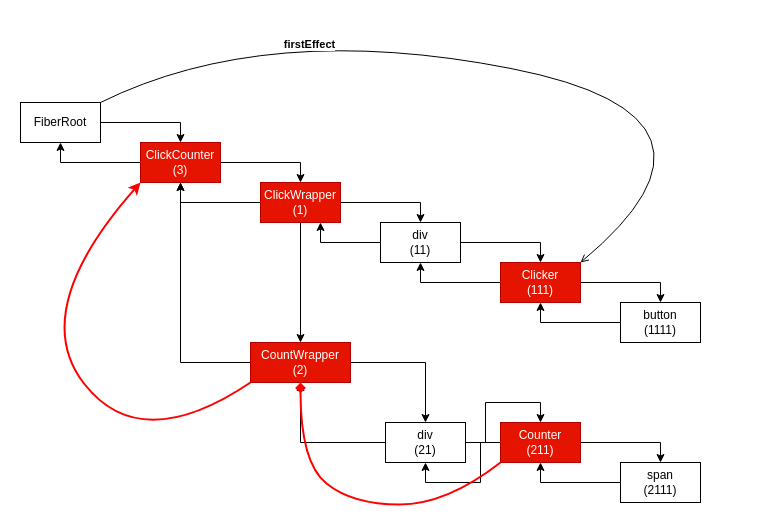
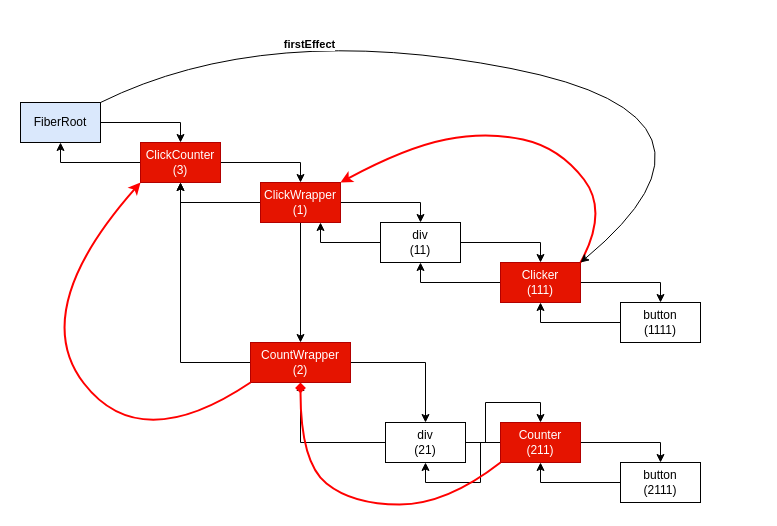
(61, 123) -> (61, 123)
none -> (514, 138)
(585, 258) -> (587, 257)
(661, 483) -> (661, 483)
